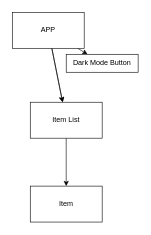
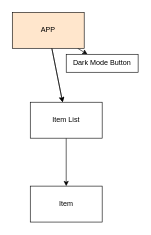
(48, 30) -> (48, 30)
